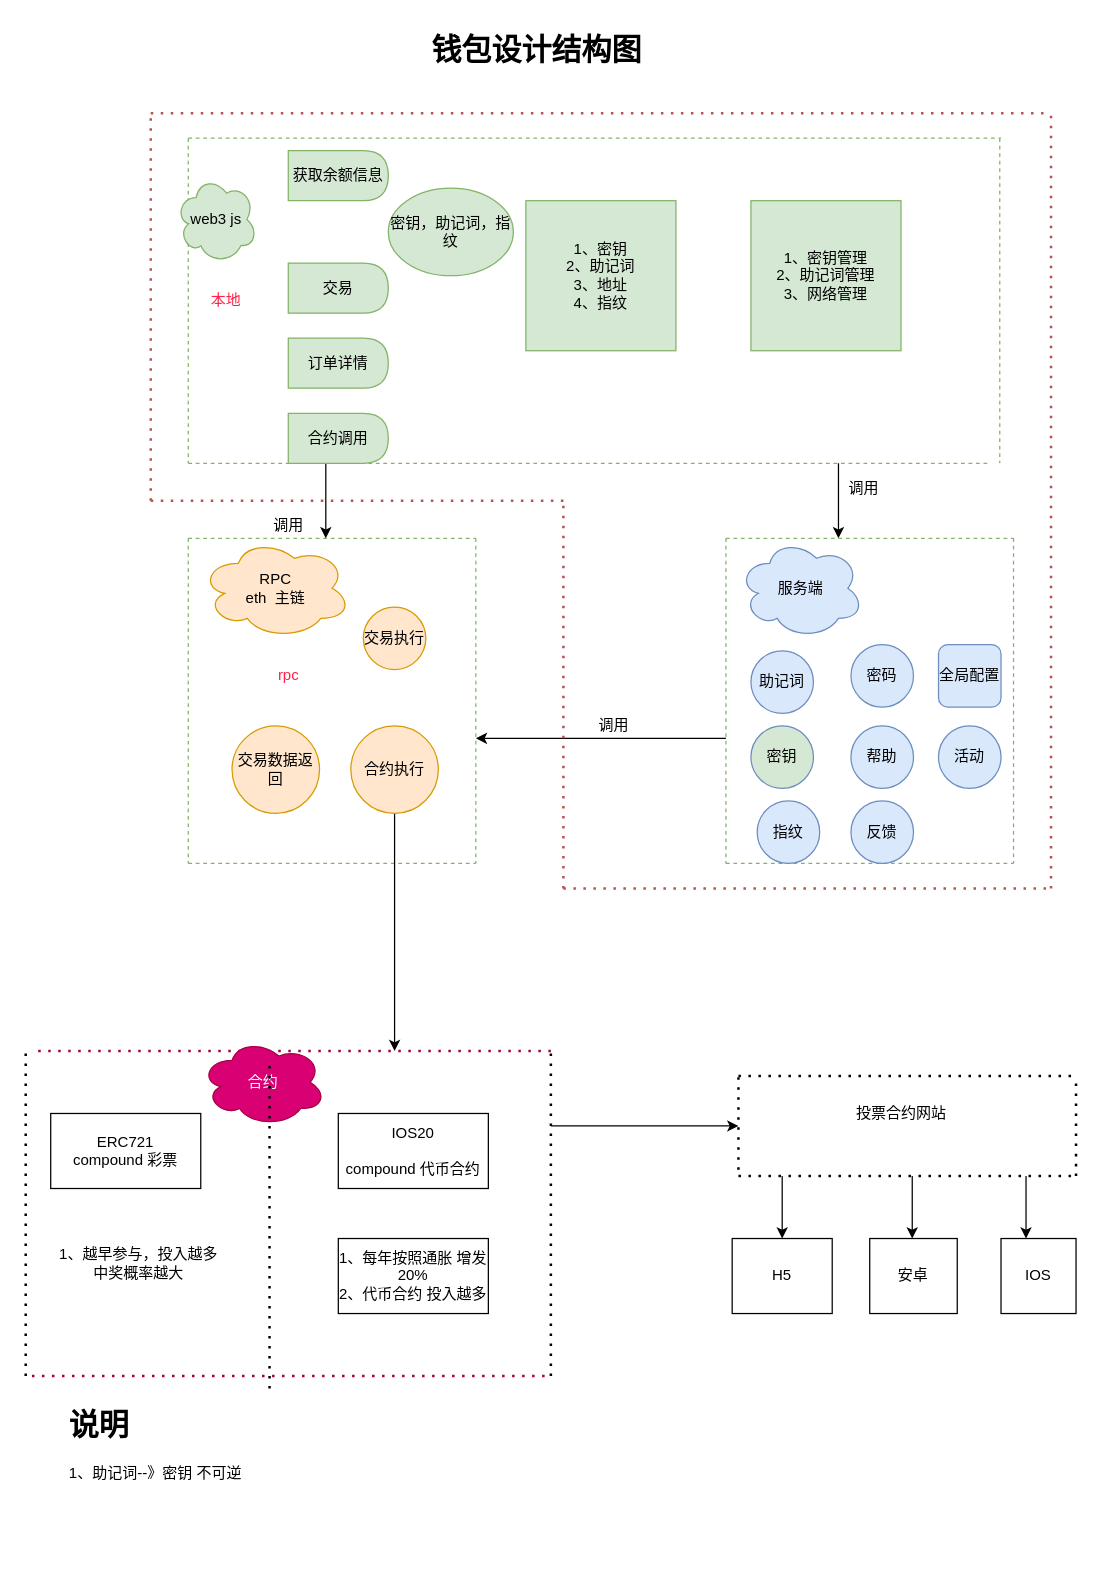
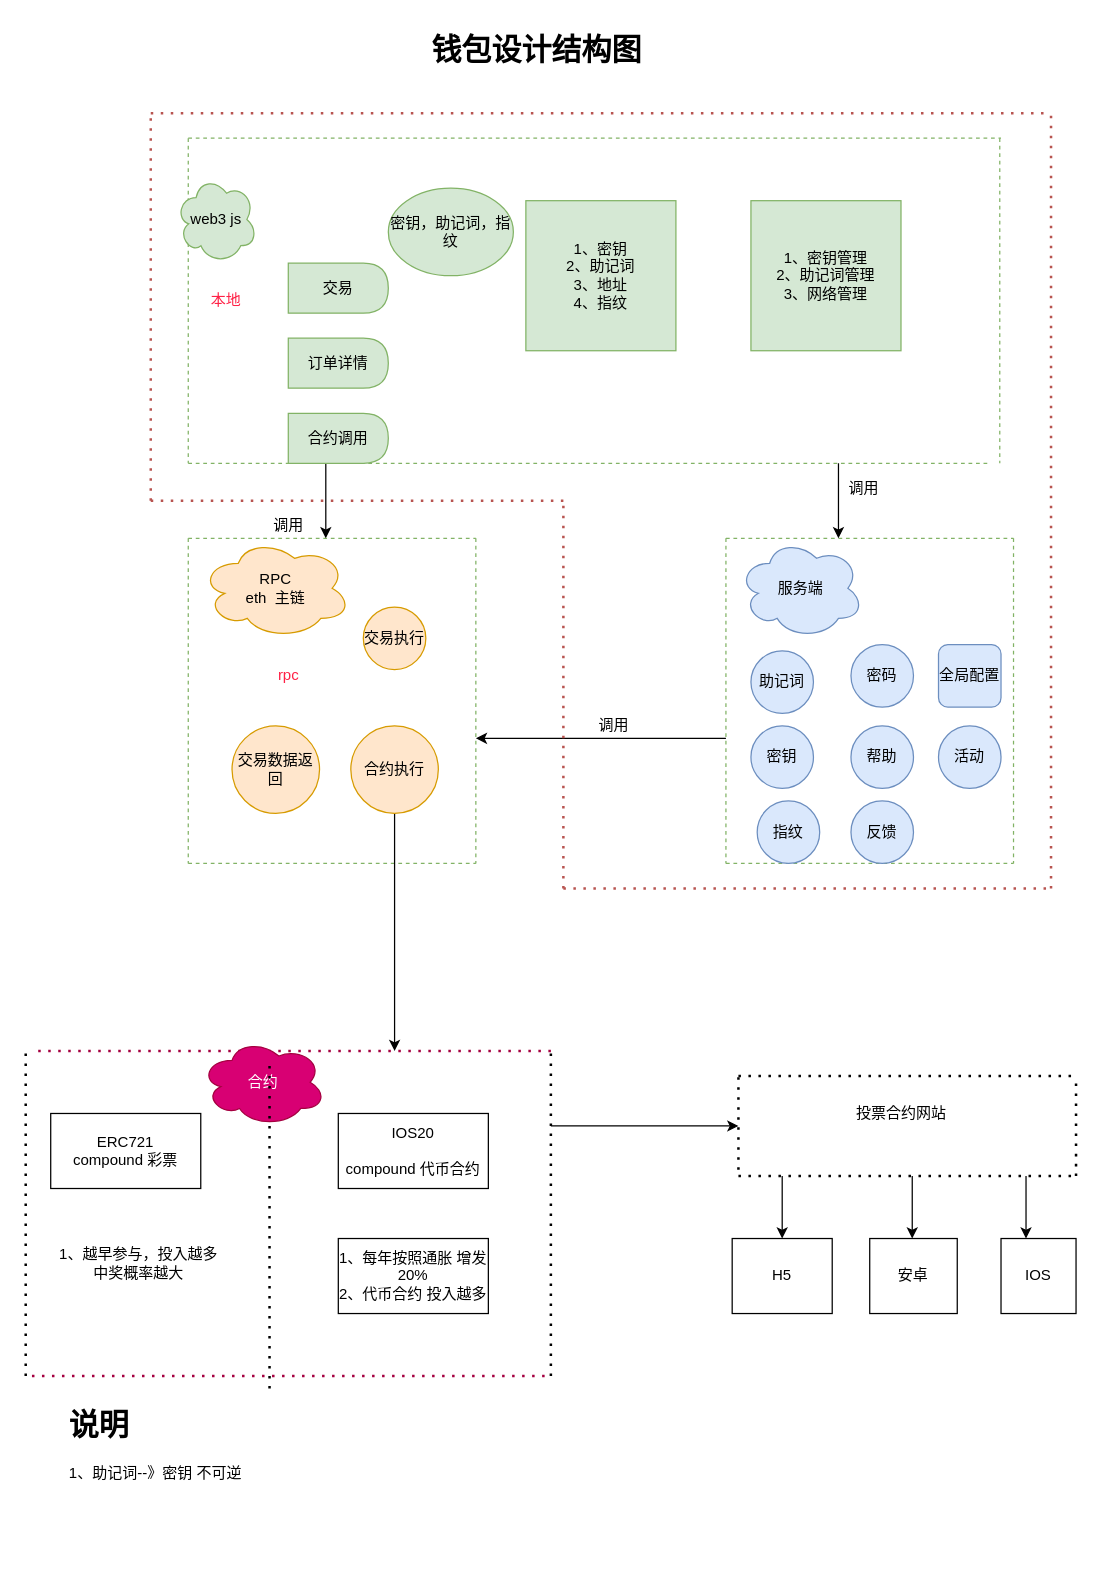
(338, 176) -> none
(782, 757) -> (782, 757)
